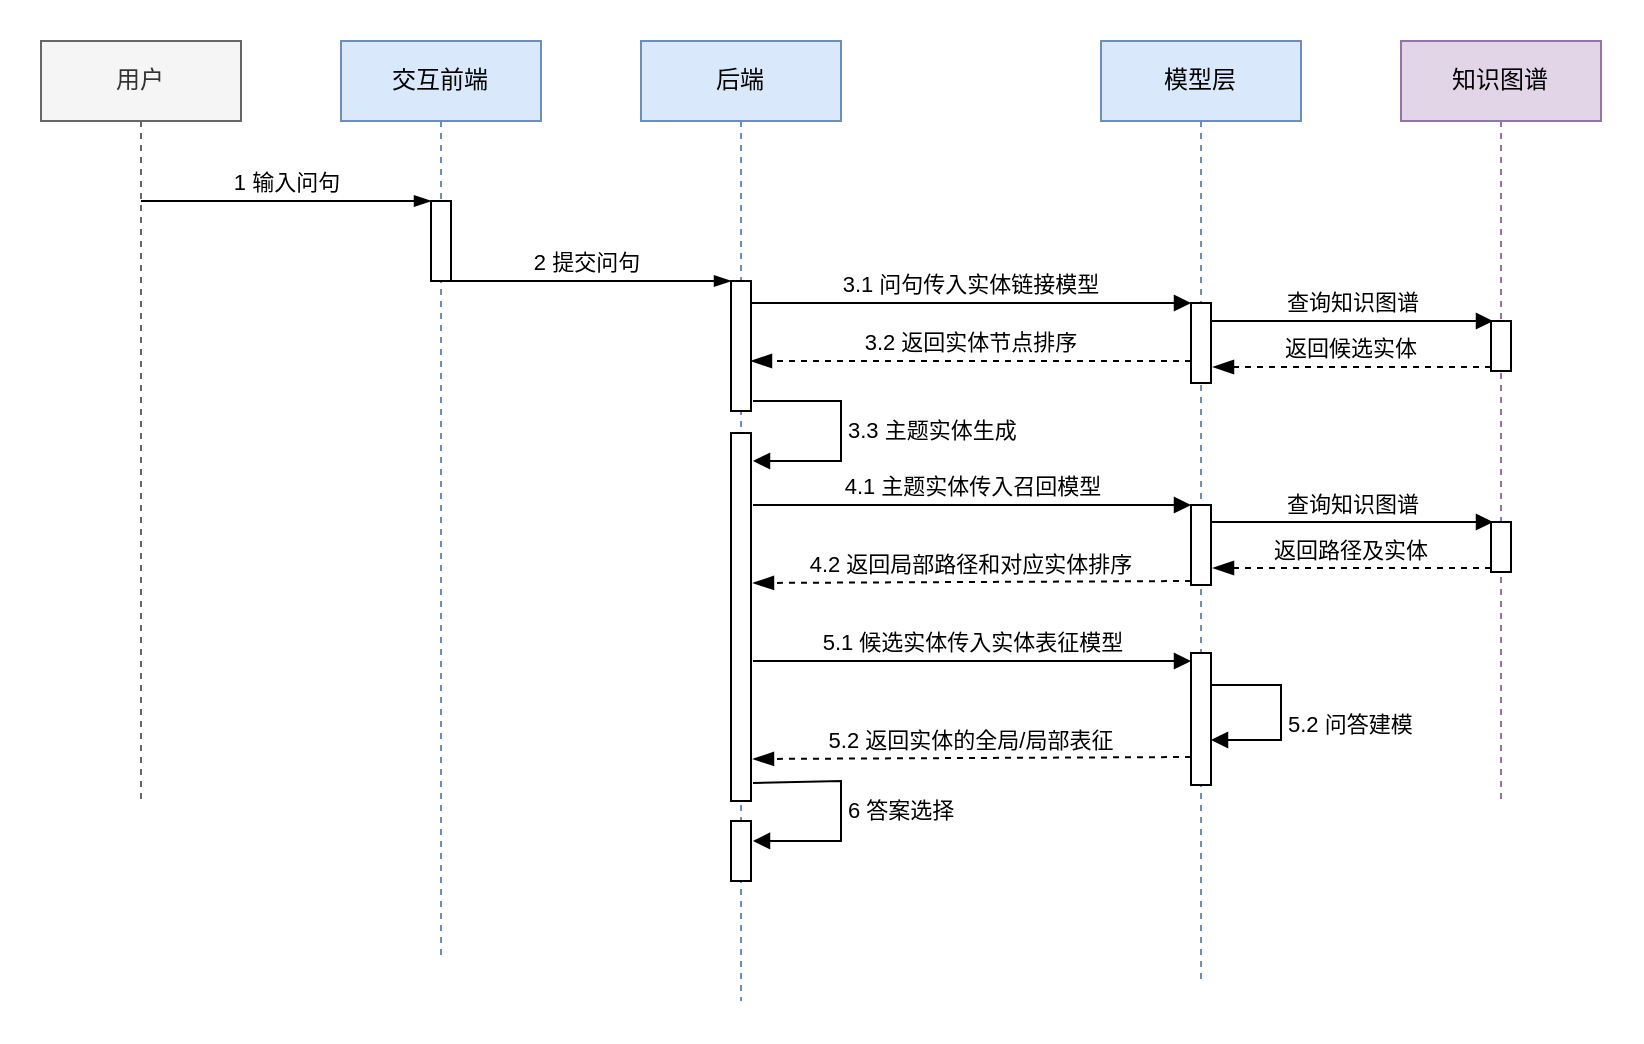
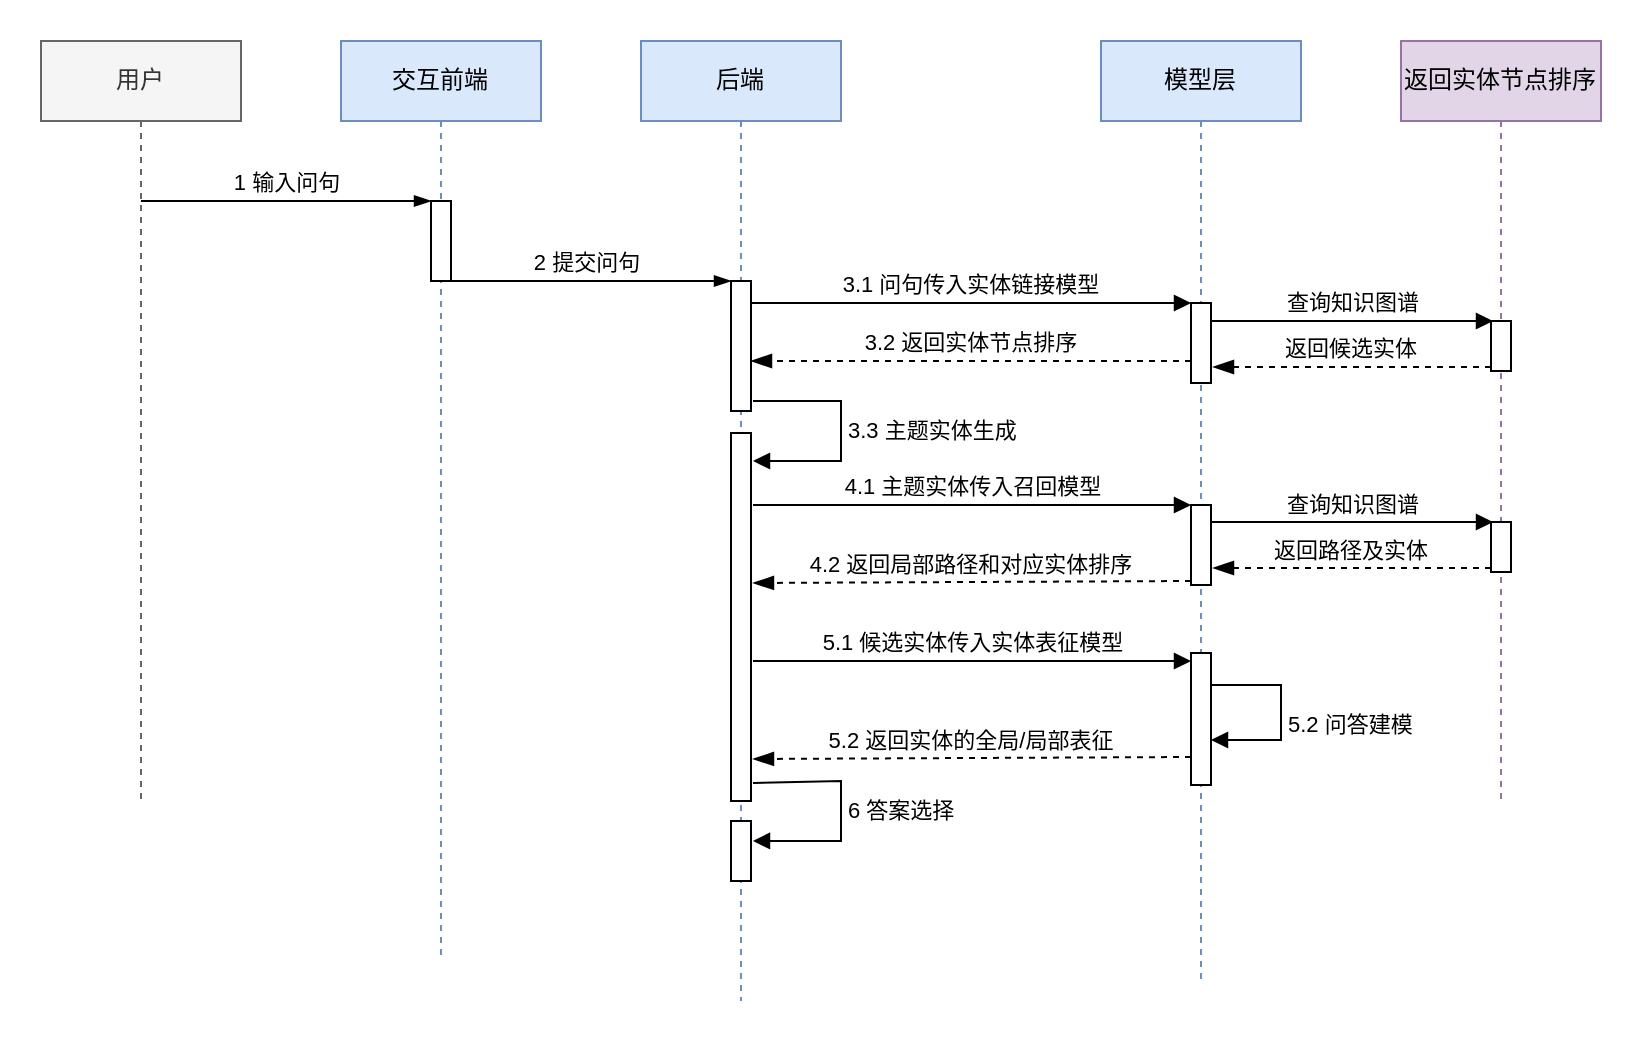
(1501, 81) -> (1501, 81)
